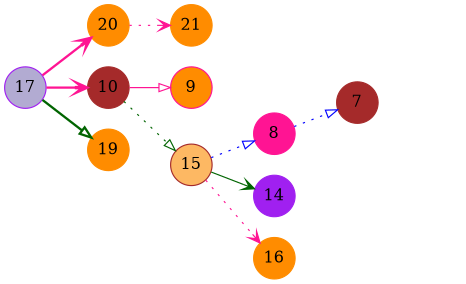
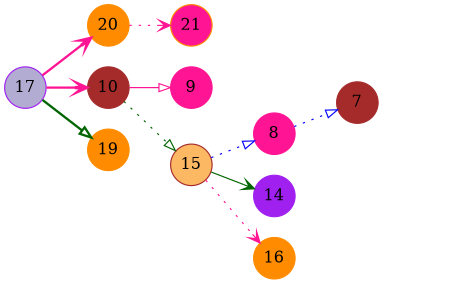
(191, 25) -> (191, 25)
(191, 88) -> (191, 88)
